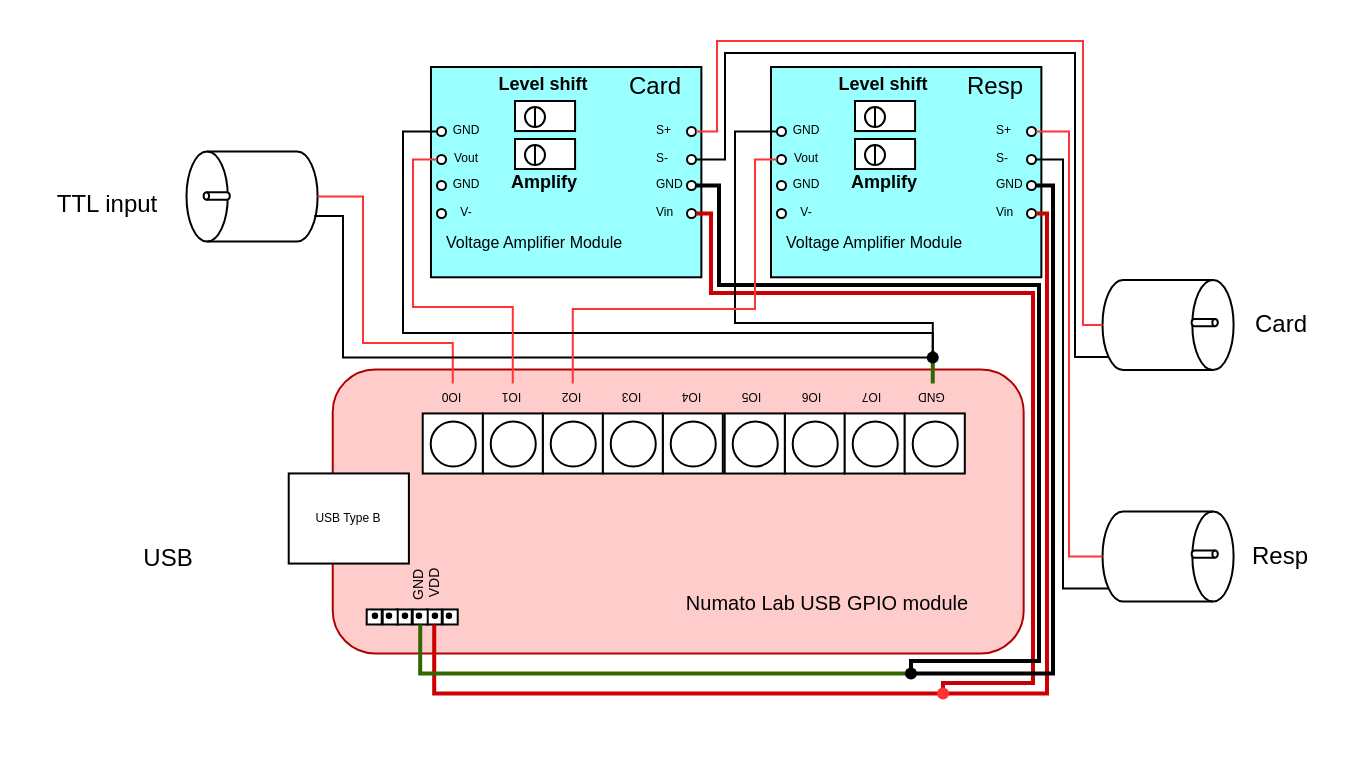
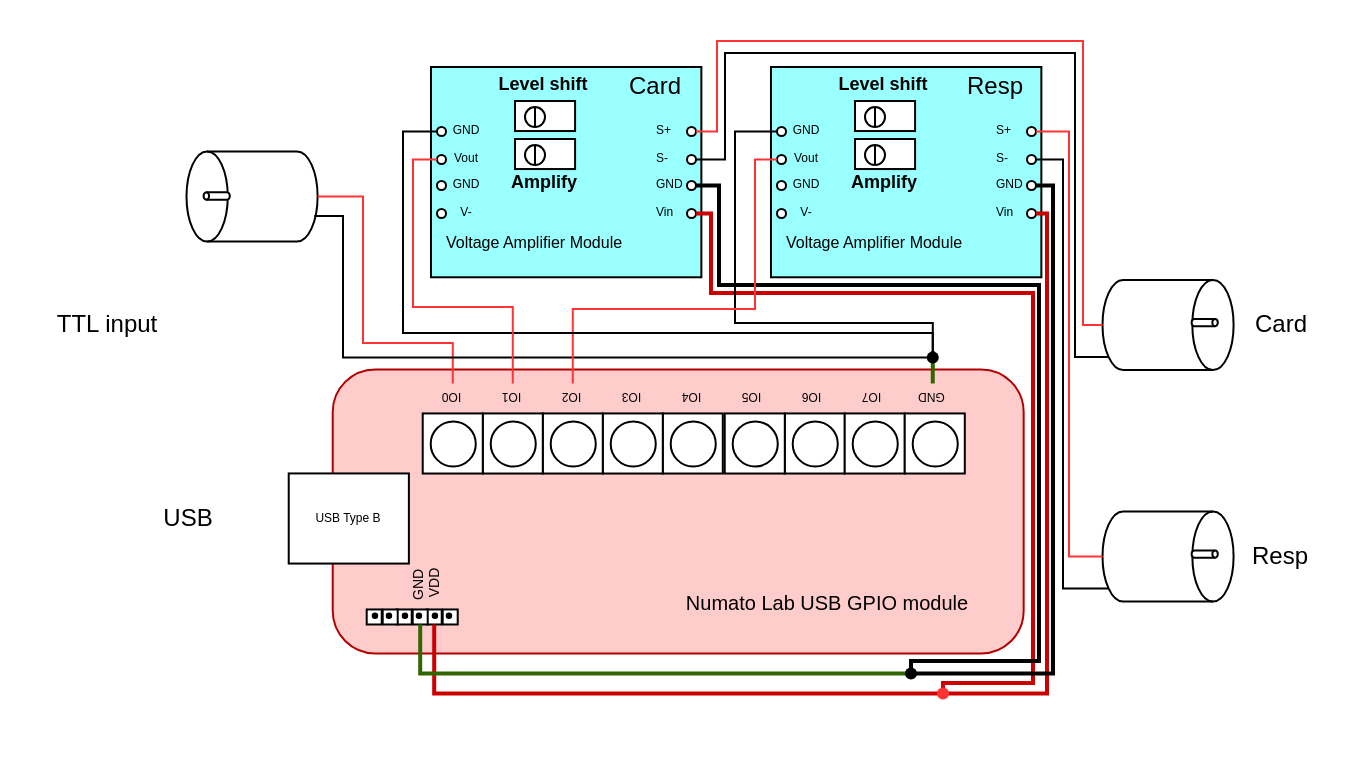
(108, 204) -> (108, 324)
(170, 558) -> (190, 518)
